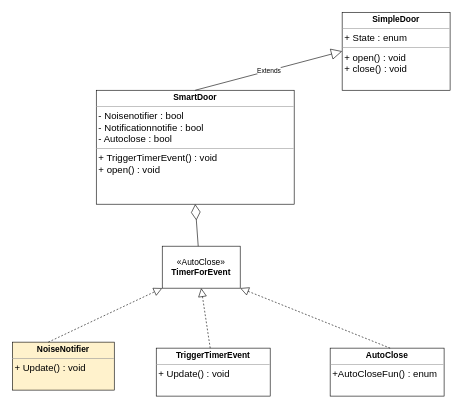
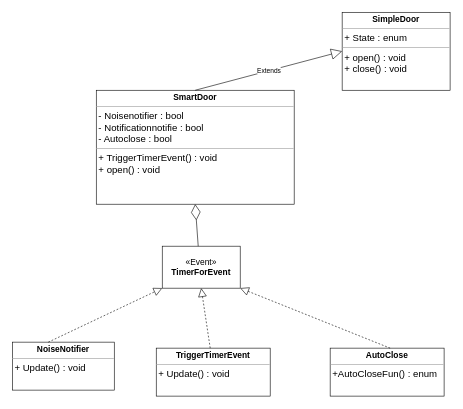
(201, 267) -> (201, 267)
(63, 366) -> (63, 366)
